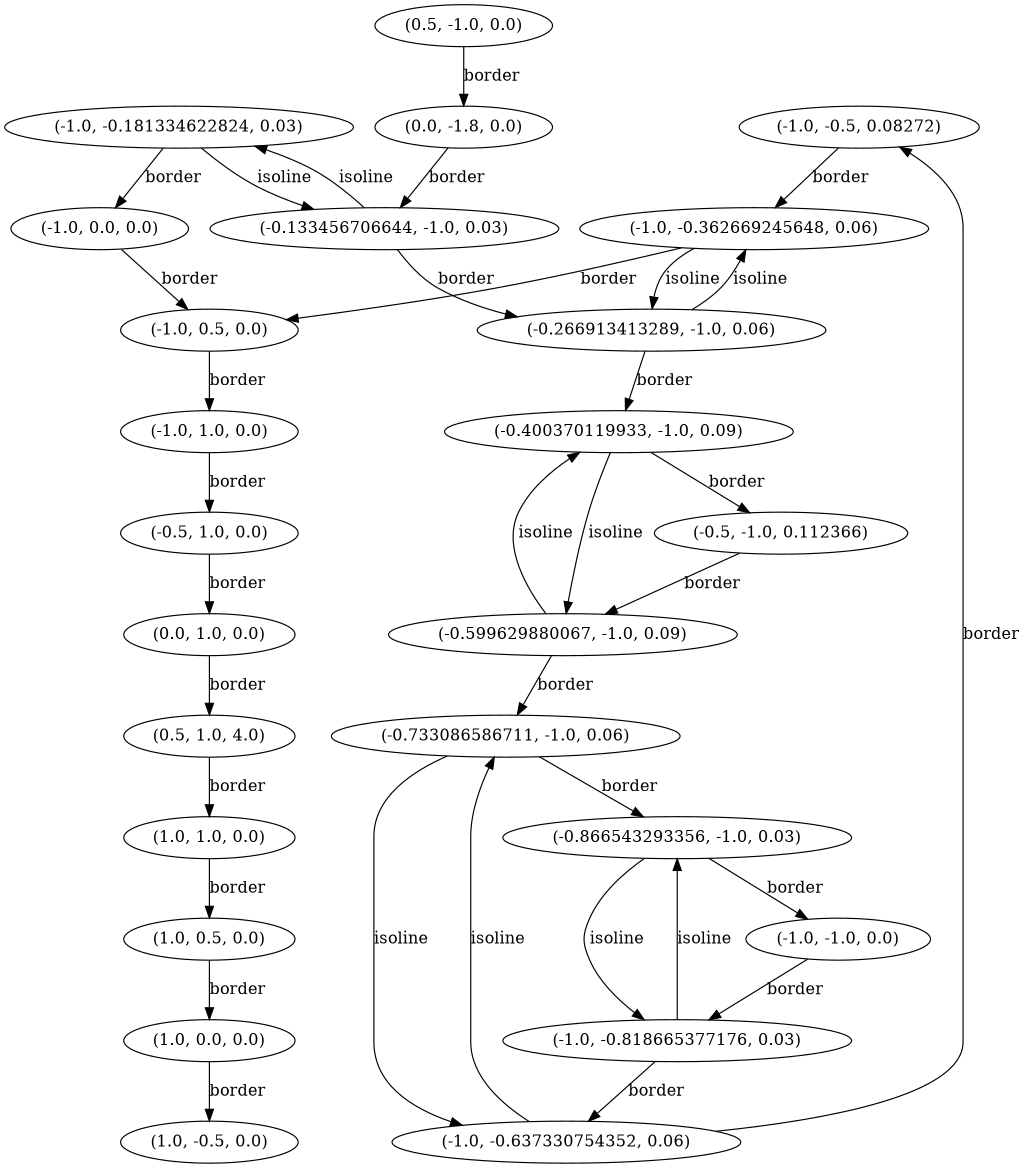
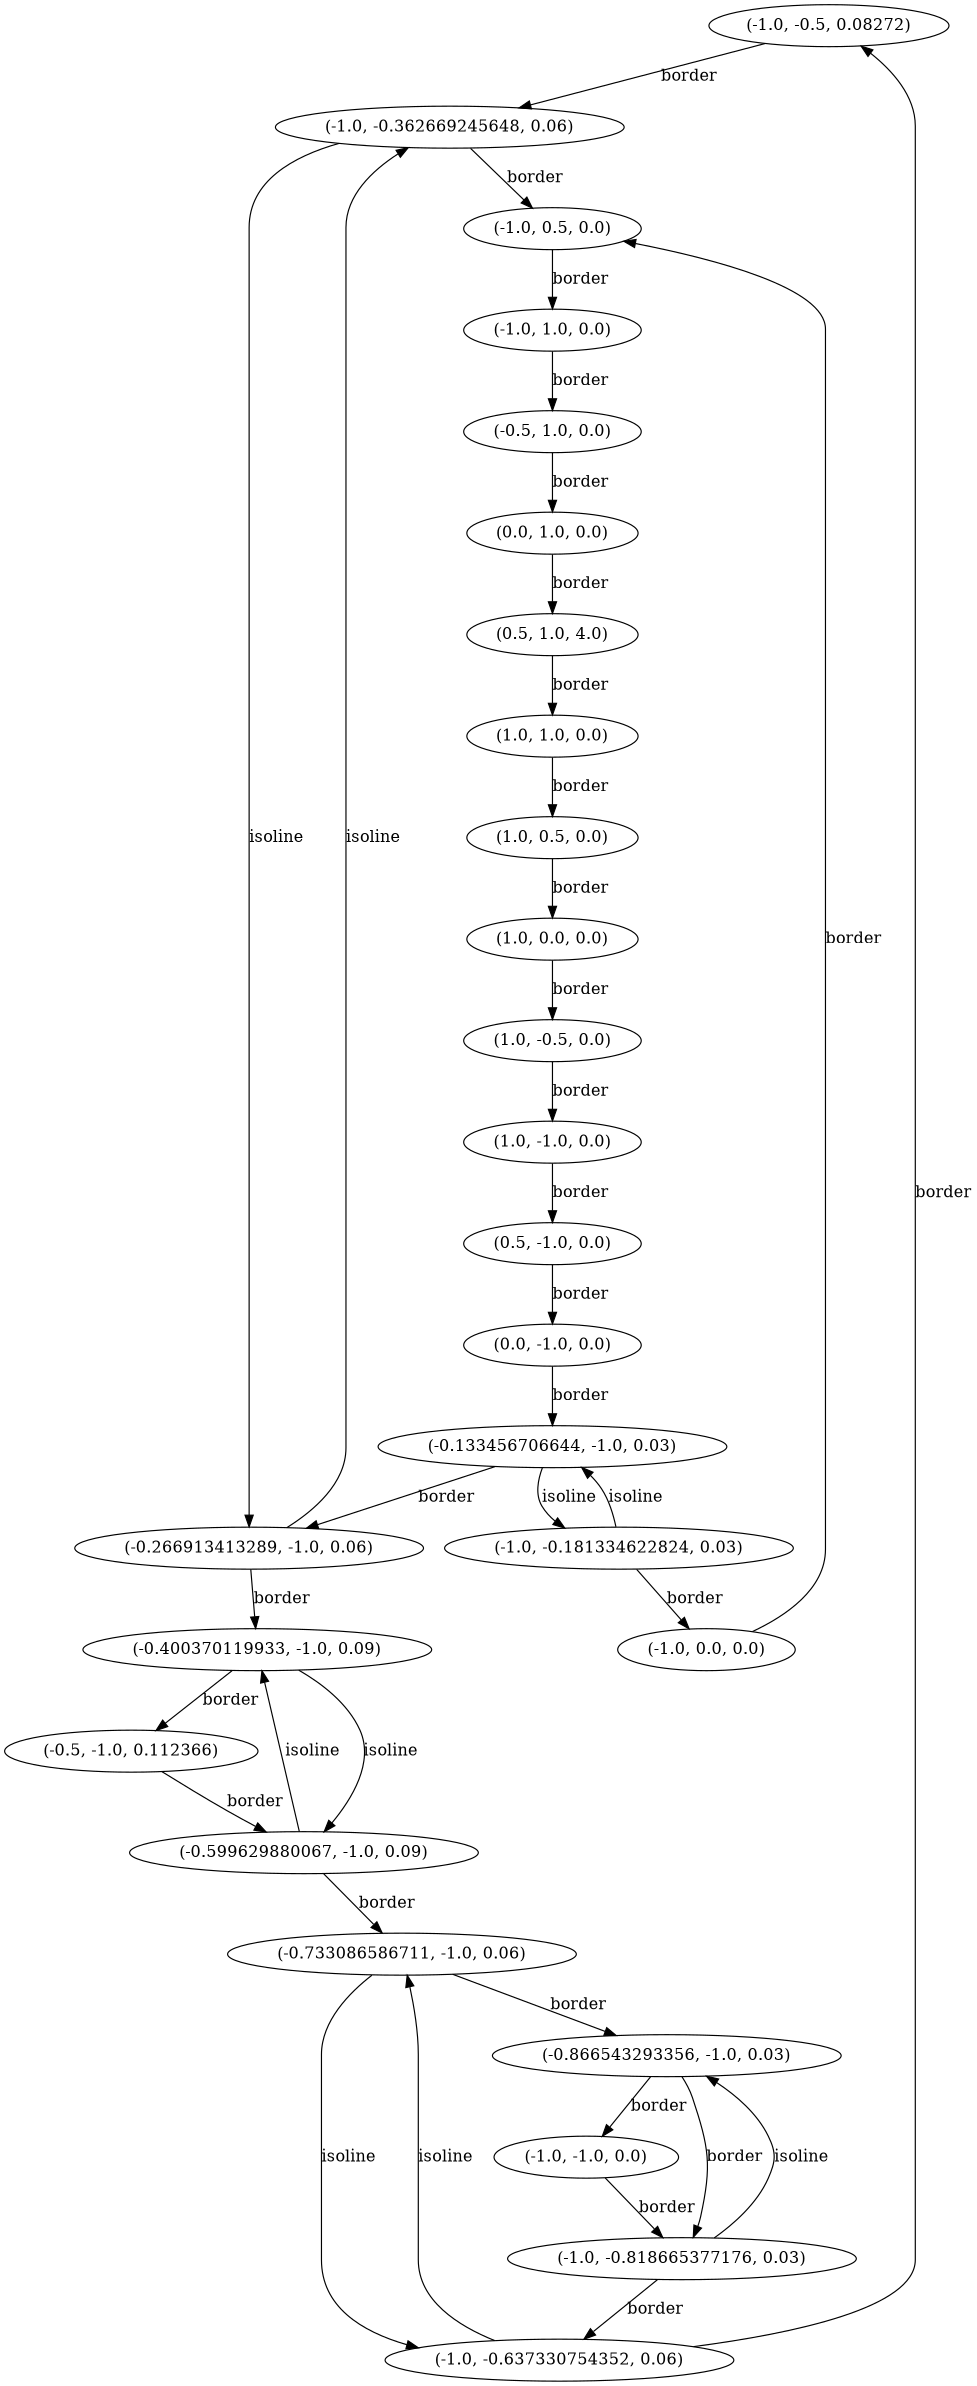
(464, 127) -> (552, 1345)
(617, 939) -> (735, 2157)
none -> (552, 1142)
